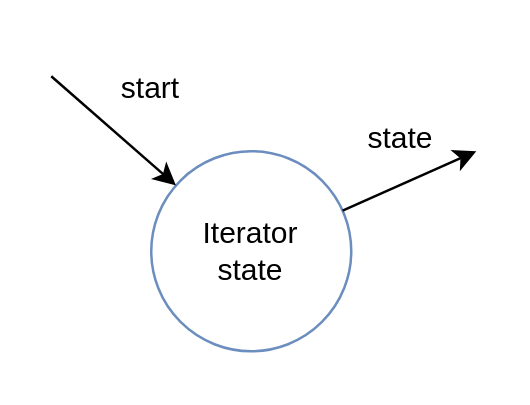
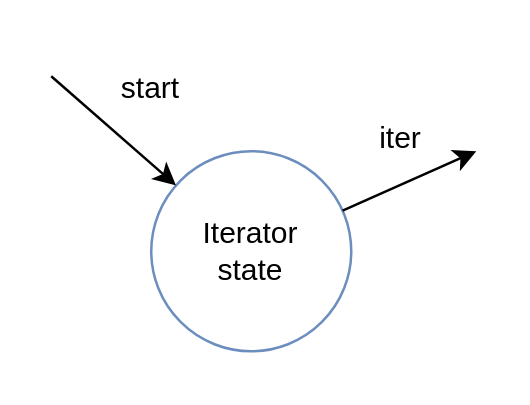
(401, 139) -> (401, 139)
